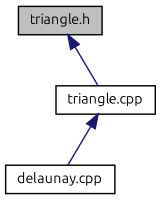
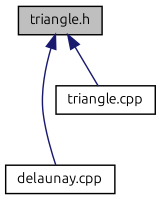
(79, 146) -> (43, 107)
